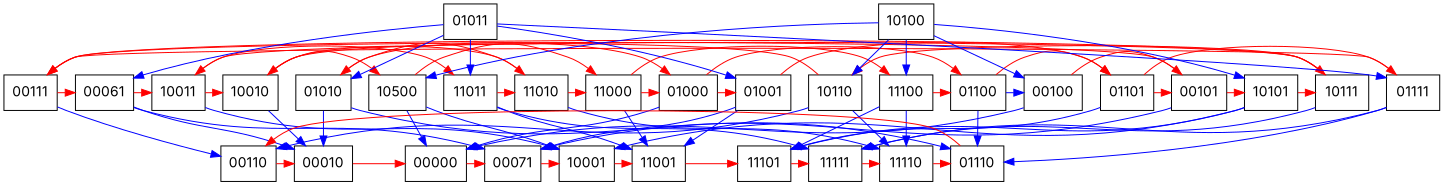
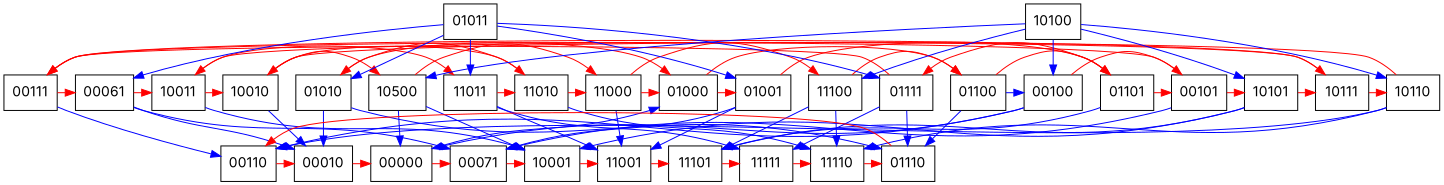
none -> (507, 120)
(568, 128) -> (541, 129)
(1094, 129) -> none
